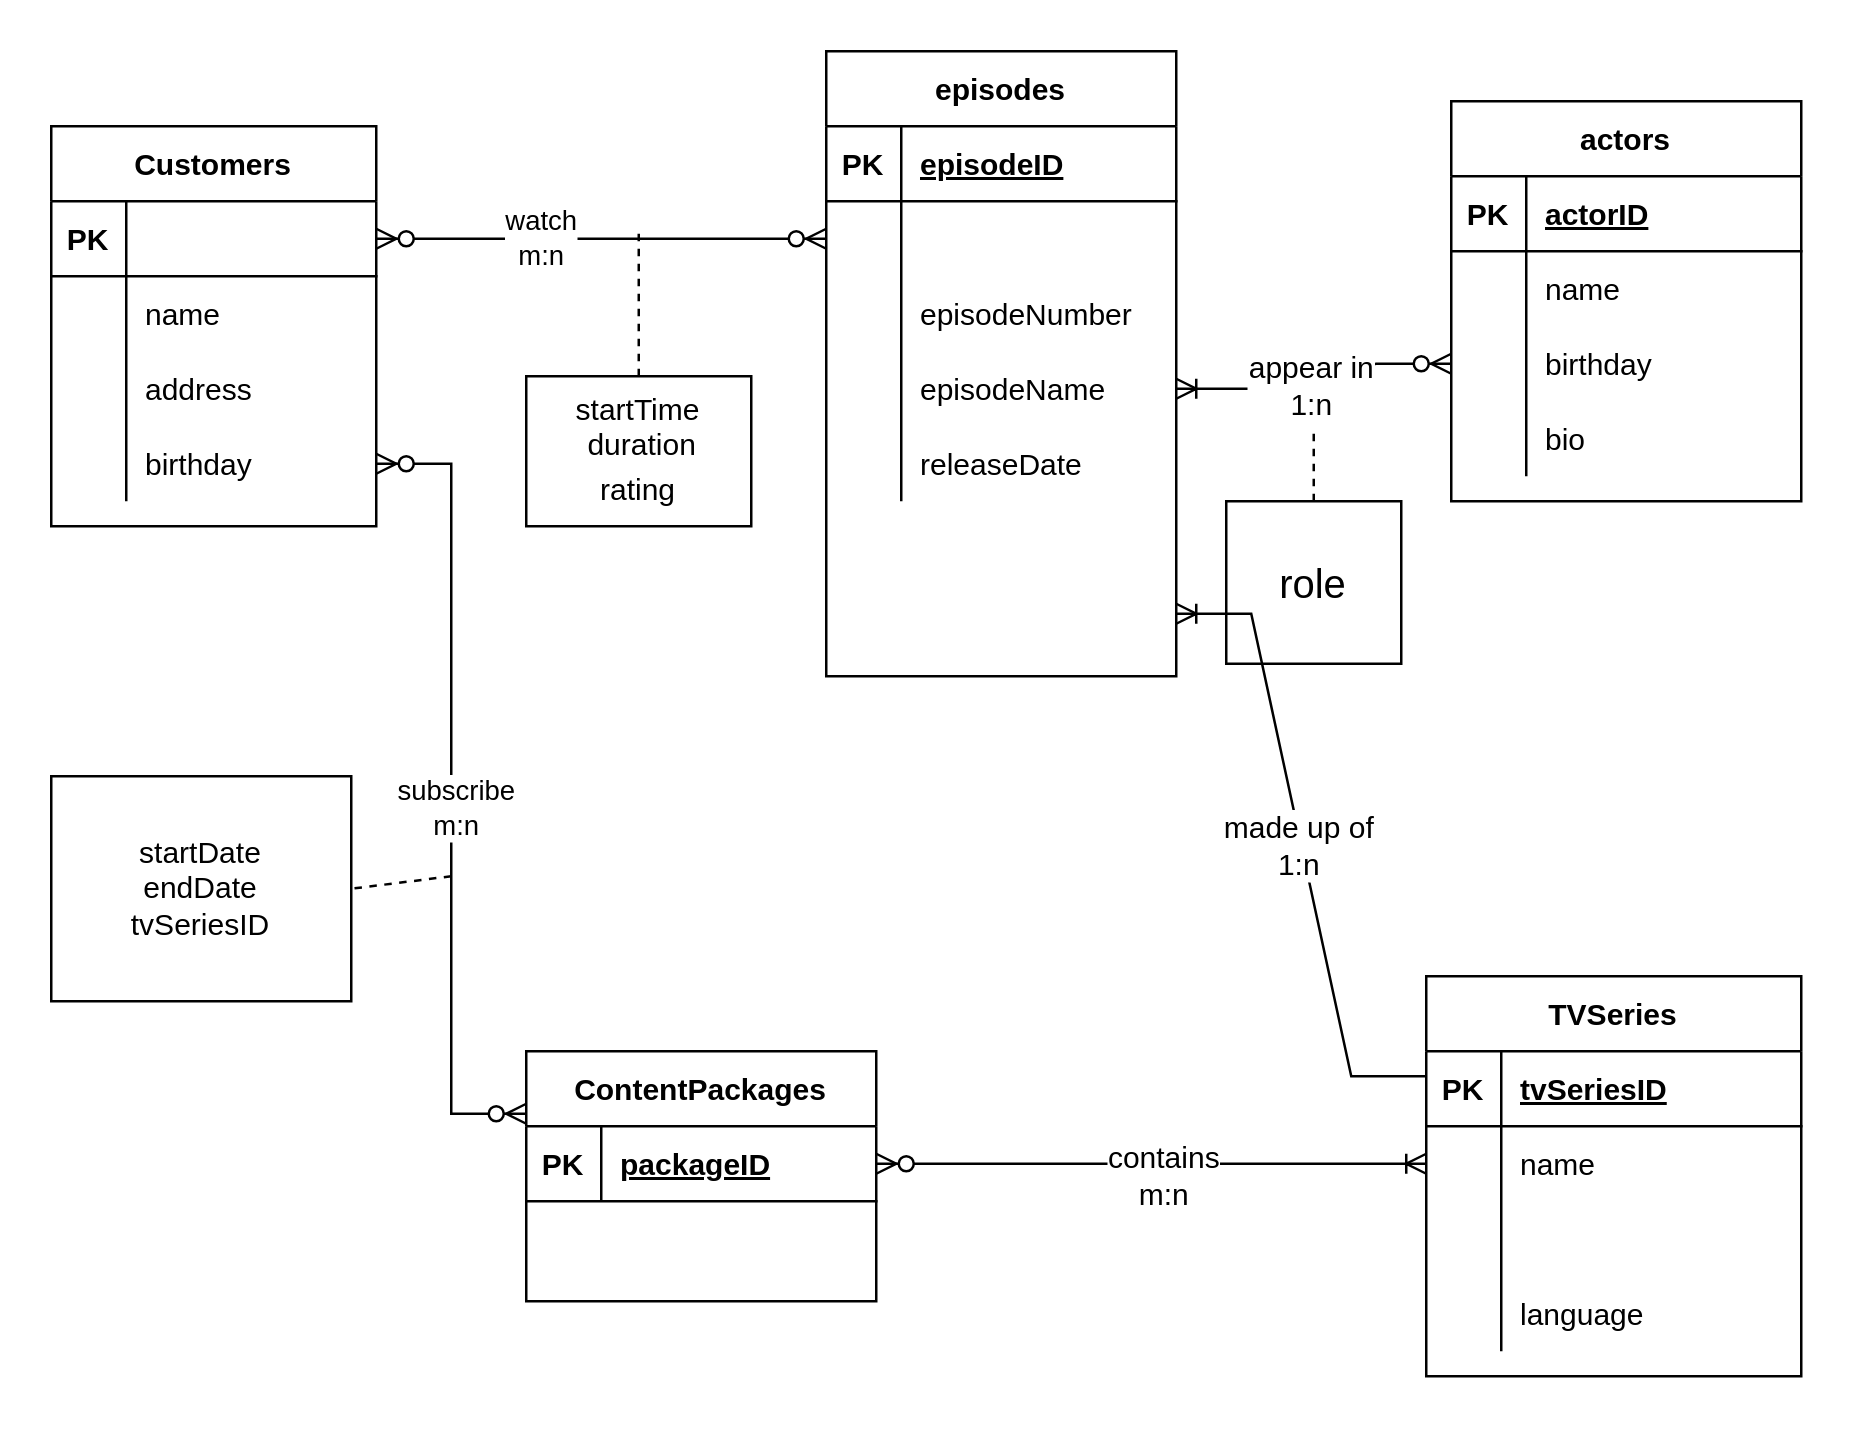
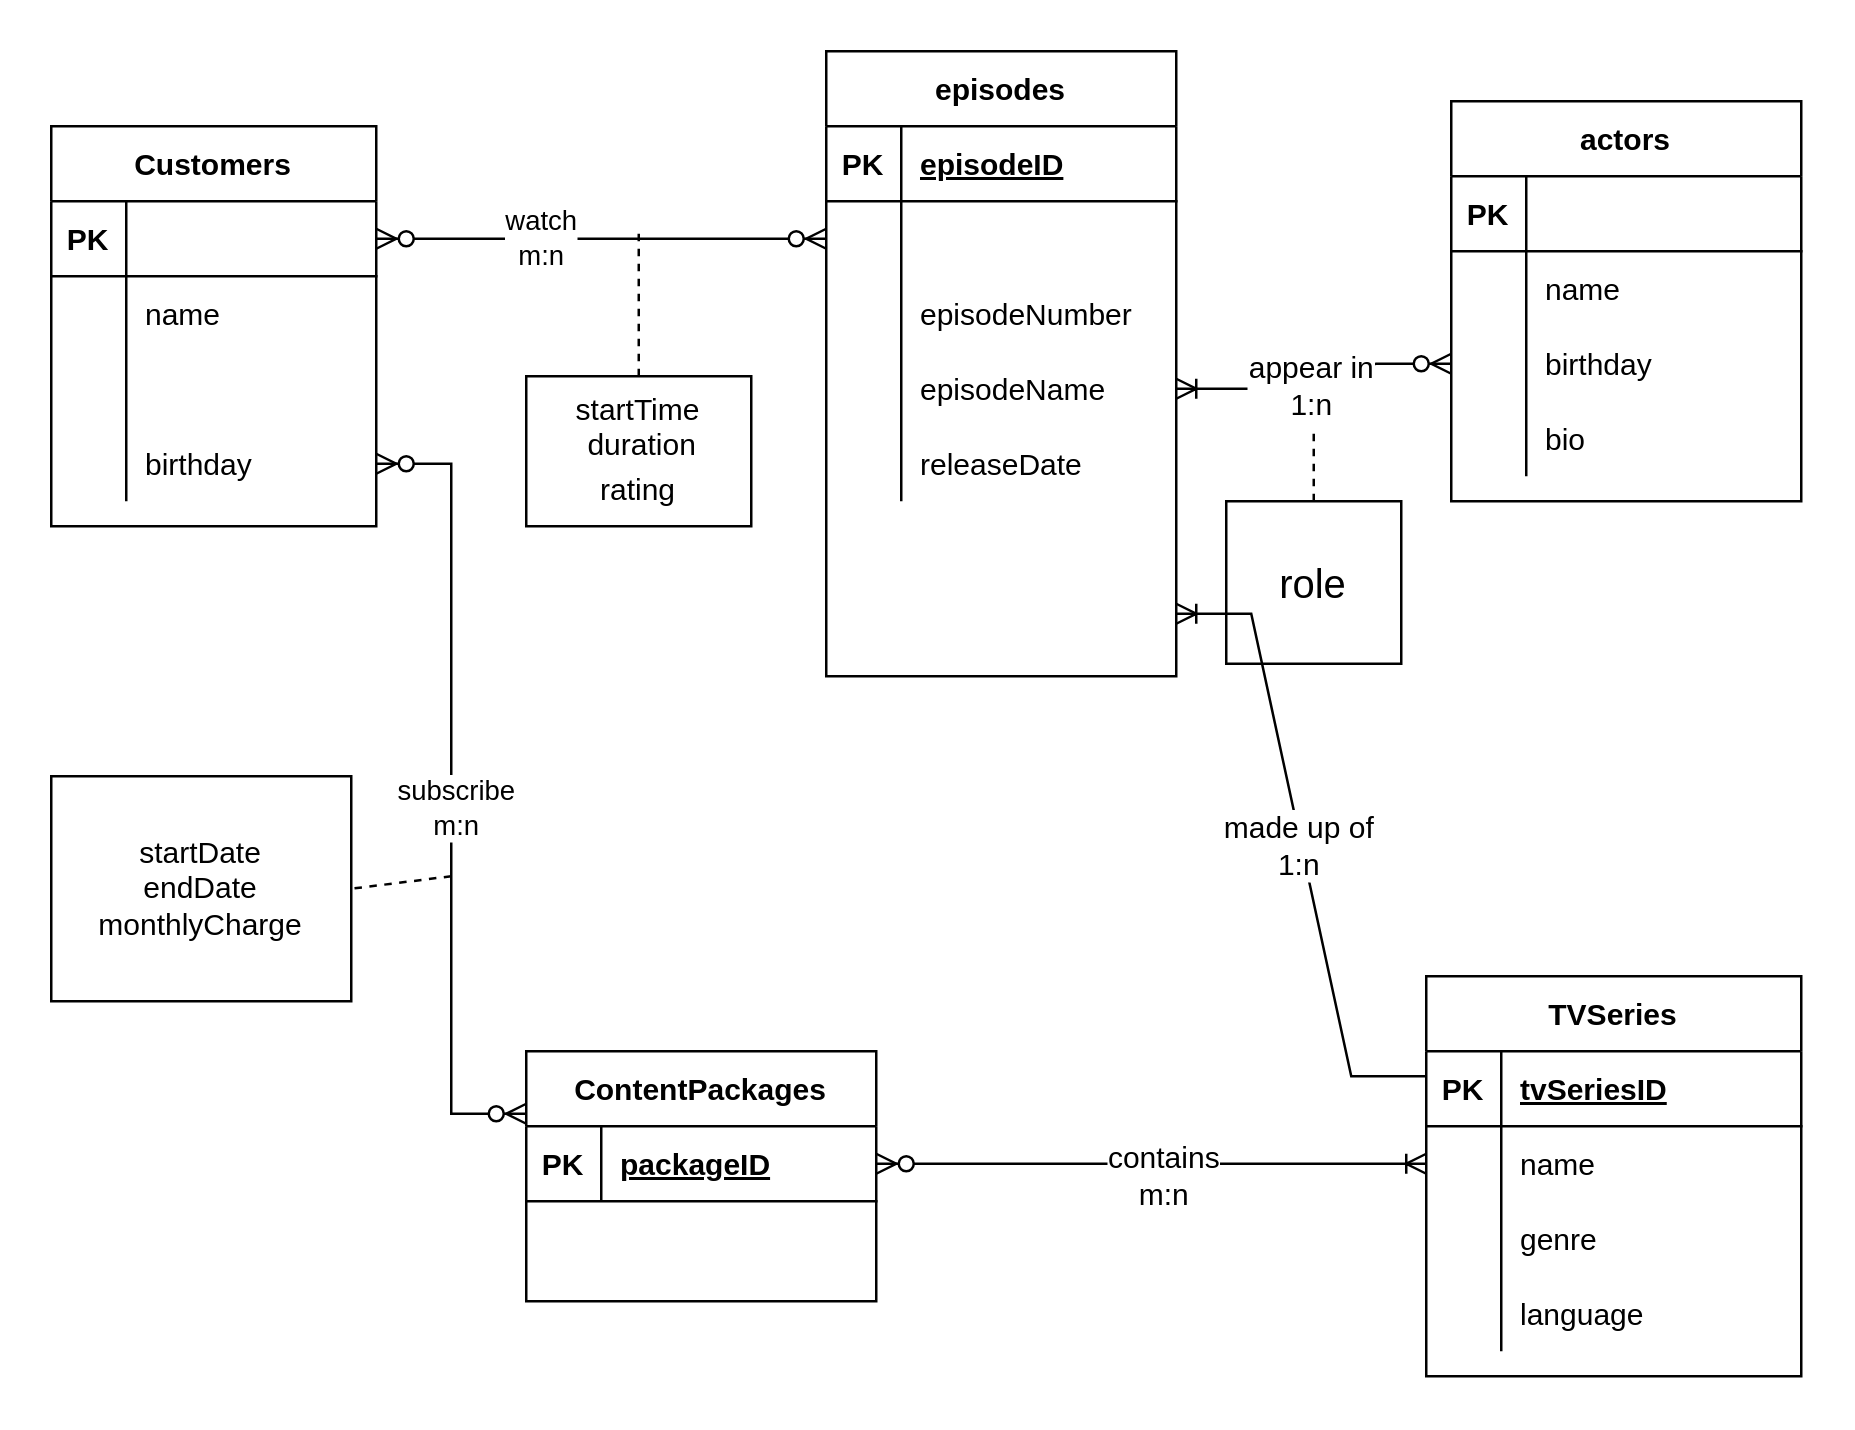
(1664, 214) -> none
(251, 389) -> none
(201, 889) -> (201, 889)
none -> (1651, 1239)
